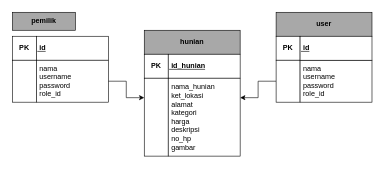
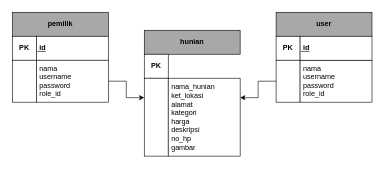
(44, 21) -> (60, 24)
(204, 66) -> none
